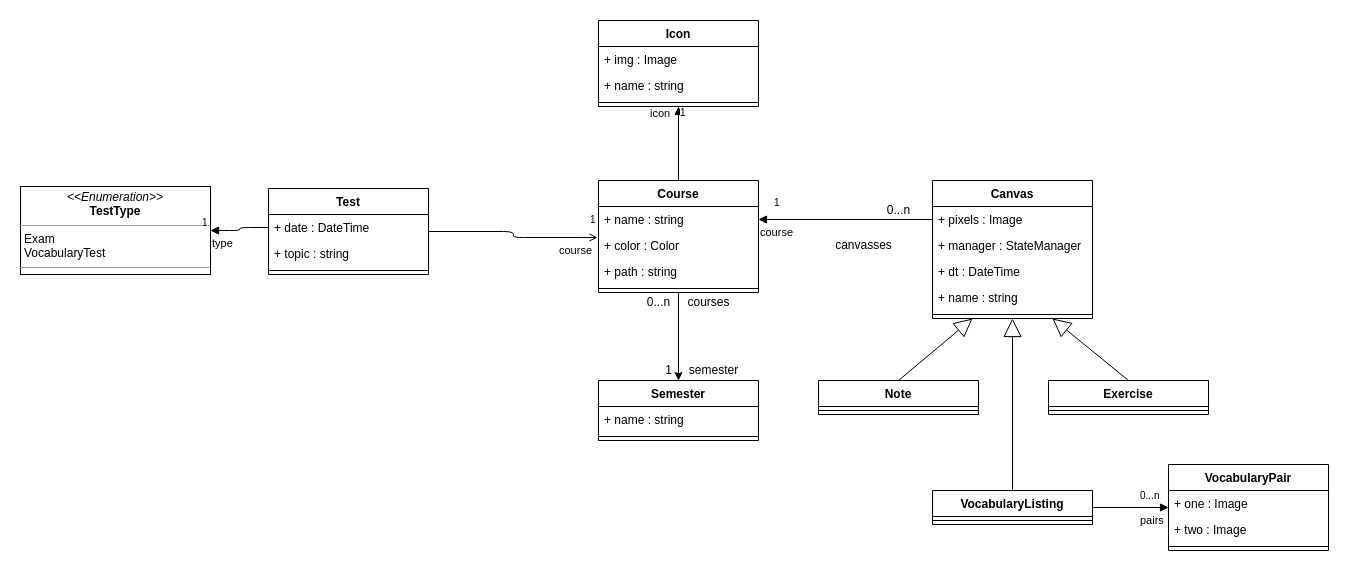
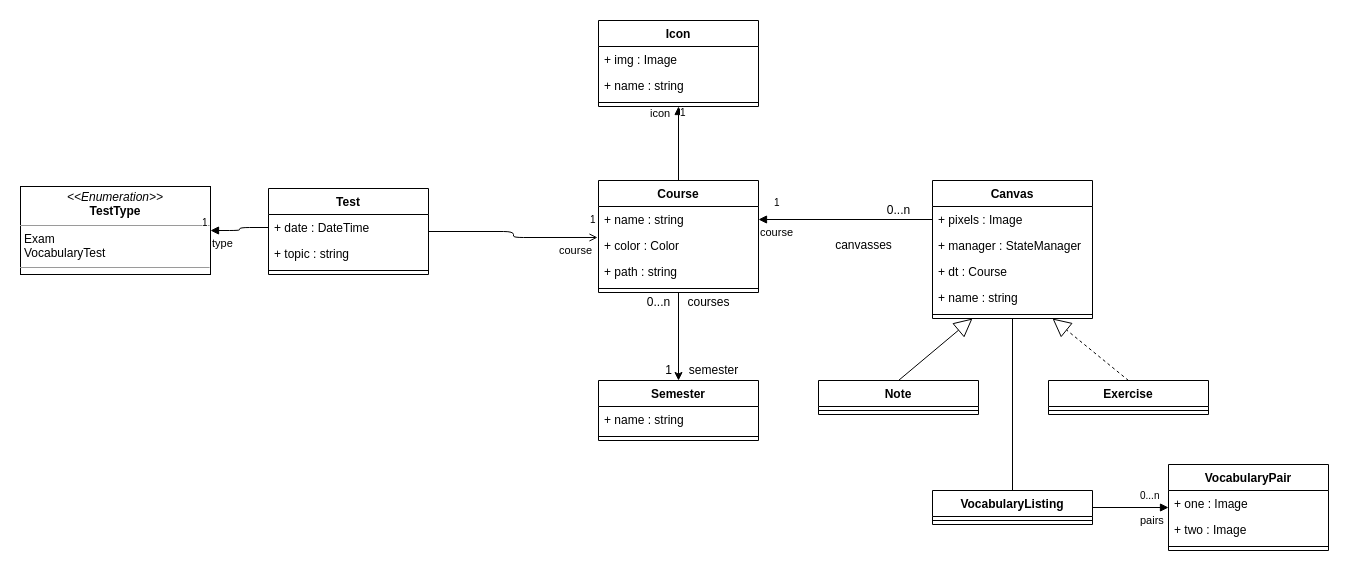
(981, 272) -> (975, 272)
(1013, 338) -> (1013, 330)
(1097, 355) -> (1097, 355)
